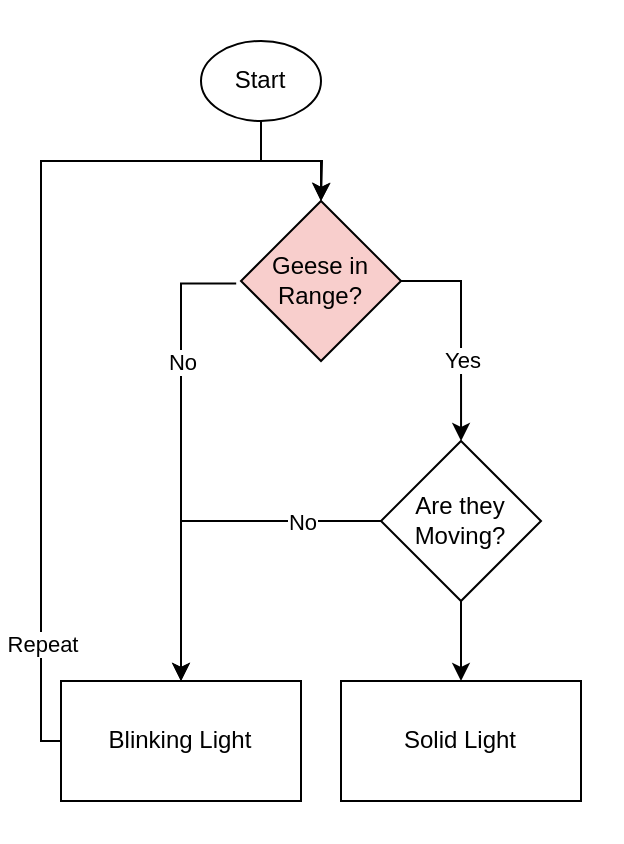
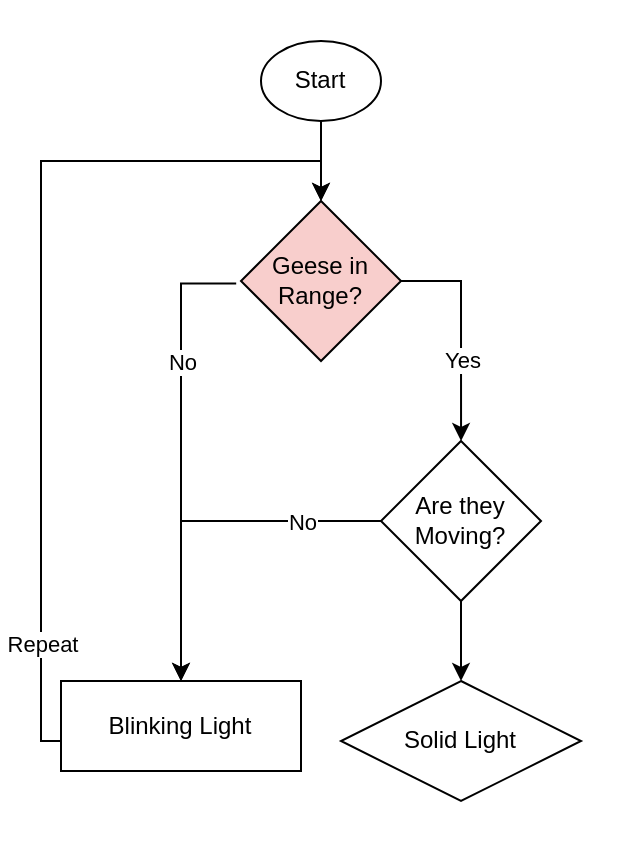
(261, 81) -> (321, 81)
(181, 741) -> (181, 726)
(461, 741) -> (461, 741)
